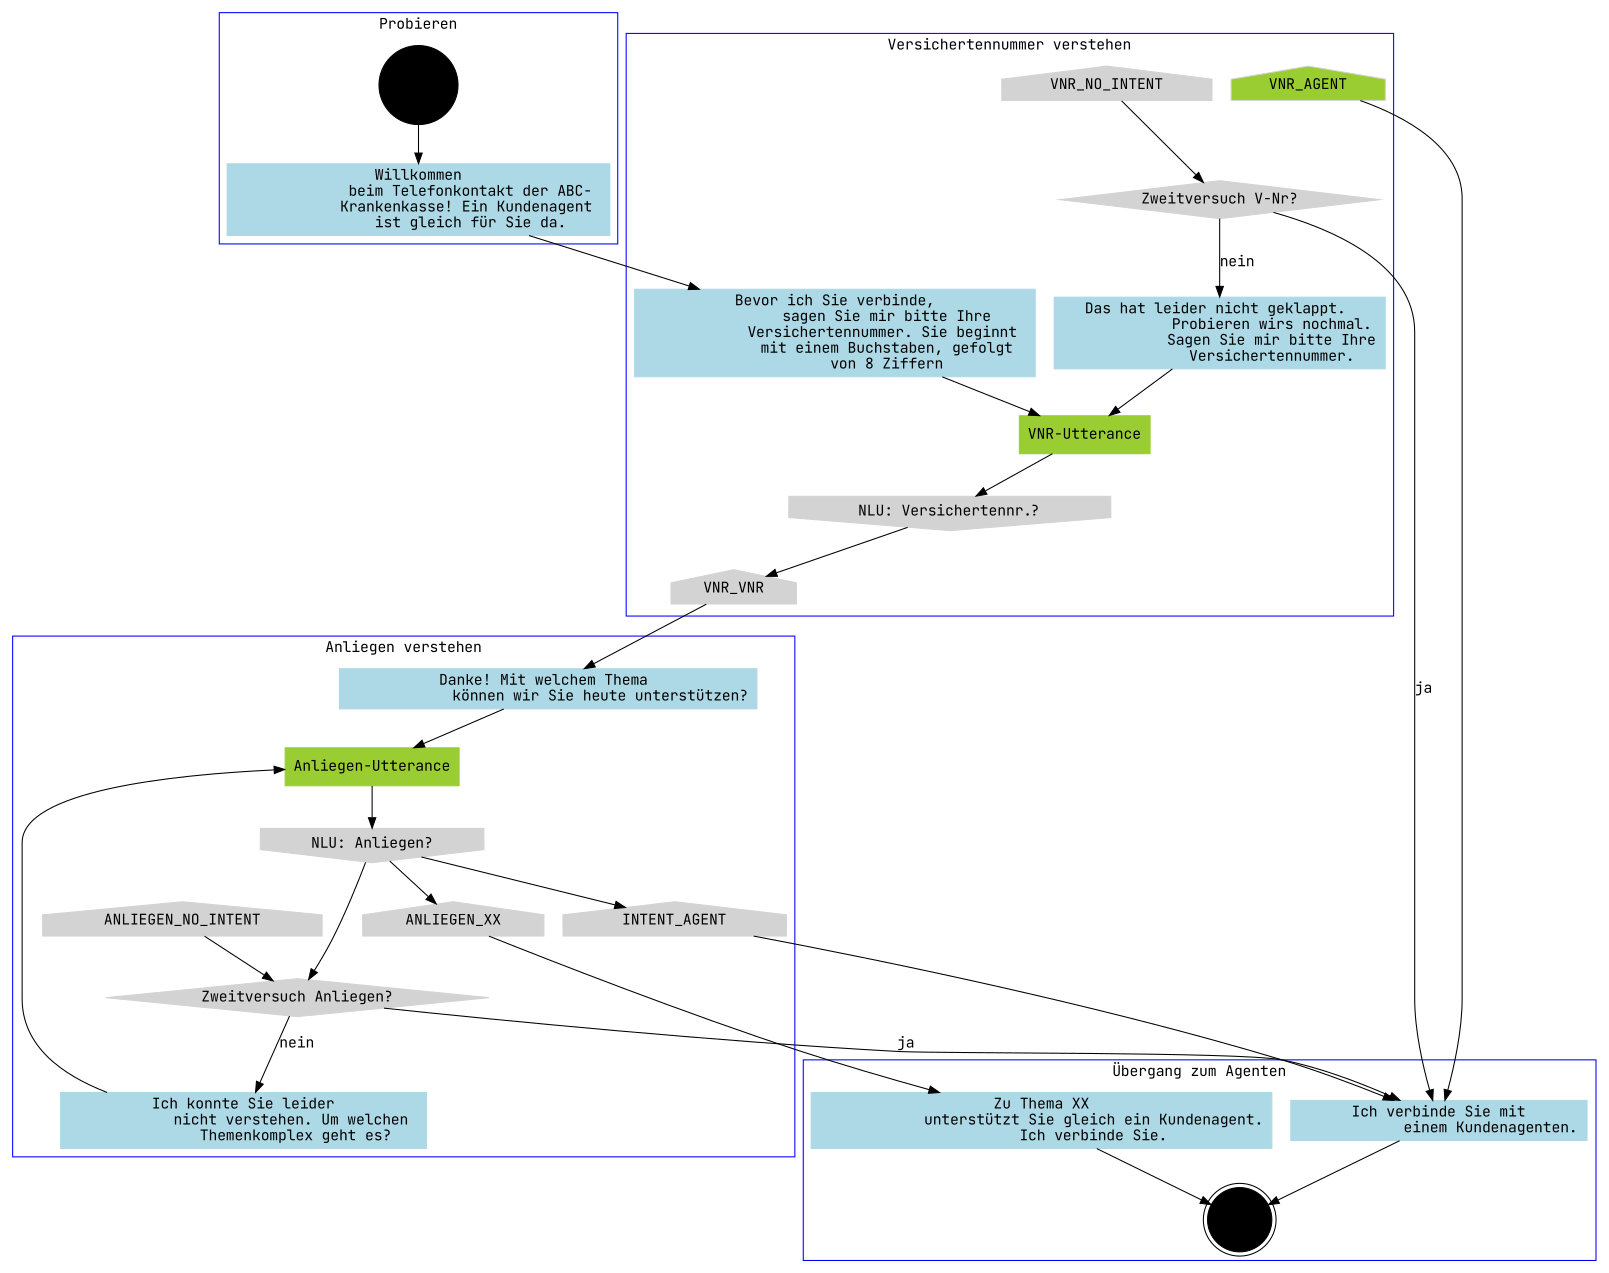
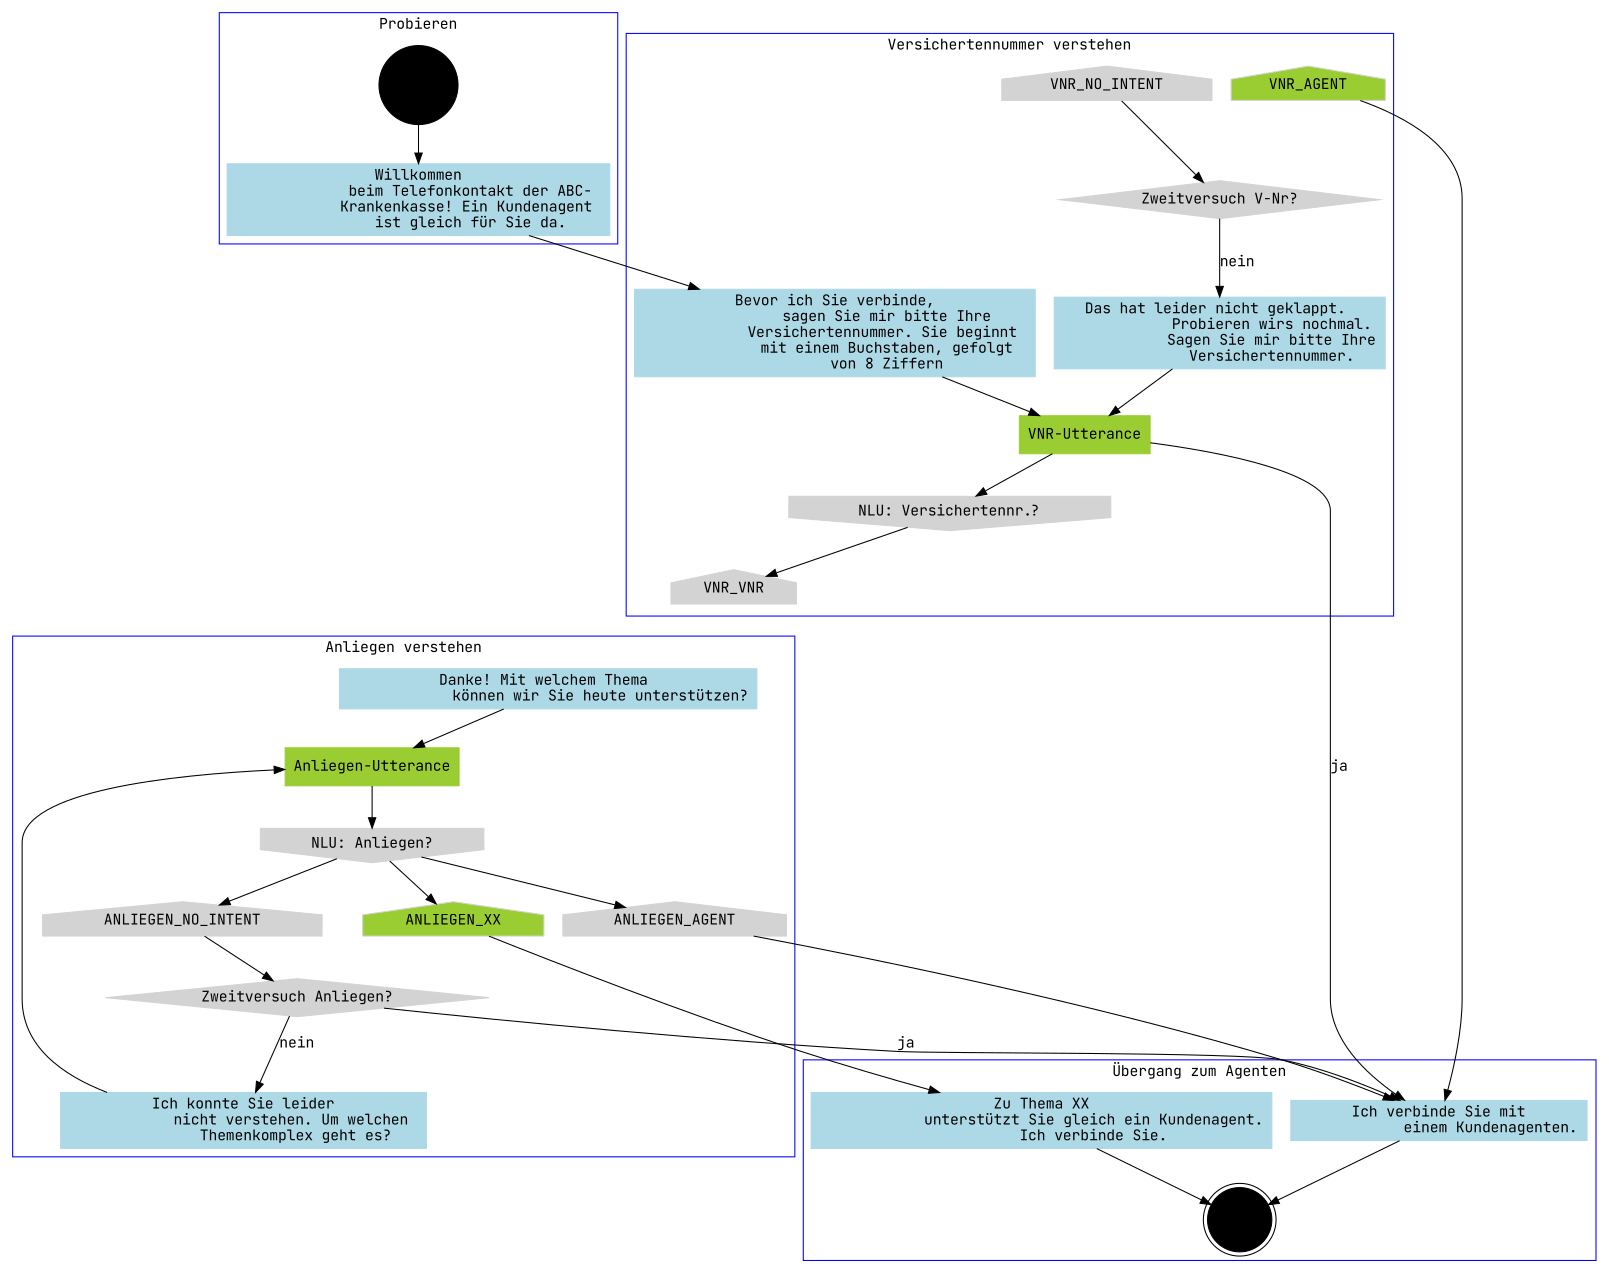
(1415, 613) -> (1330, 715)
(659, 629) -> none
(343, 918) -> (283, 880)
(453, 921) -> (453, 921)
(675, 921) -> (675, 921)
